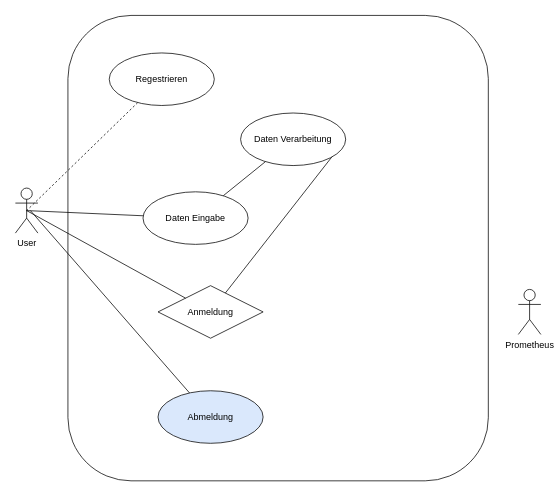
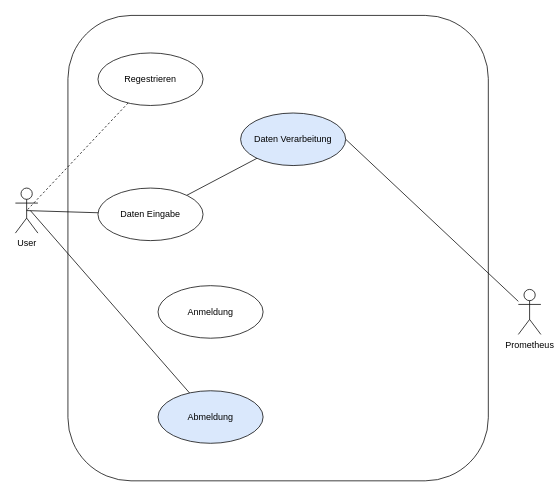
(162, 79) -> (150, 79)
(293, 139) -> (293, 139)
(195, 218) -> (150, 214)
(279, 224) -> (432, 220)
(113, 258) -> none
(210, 312) -> (210, 312)
